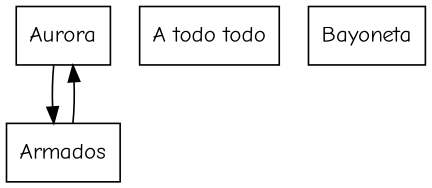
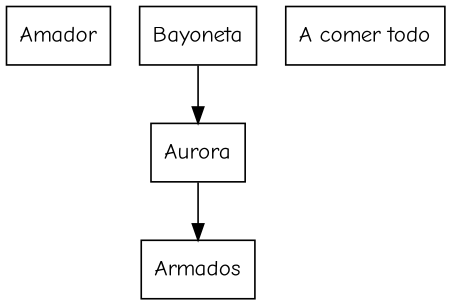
none -> (58, 36)
(209, 36) -> (365, 36)
(74, 102) -> (198, 86)
